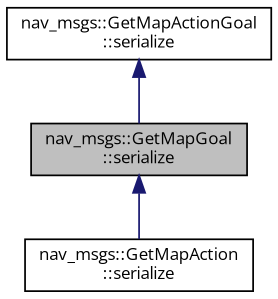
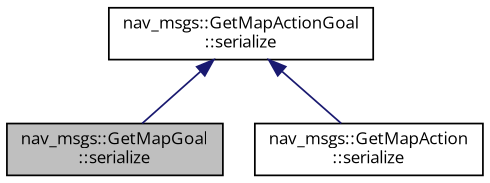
(139, 216) -> (312, 97)
